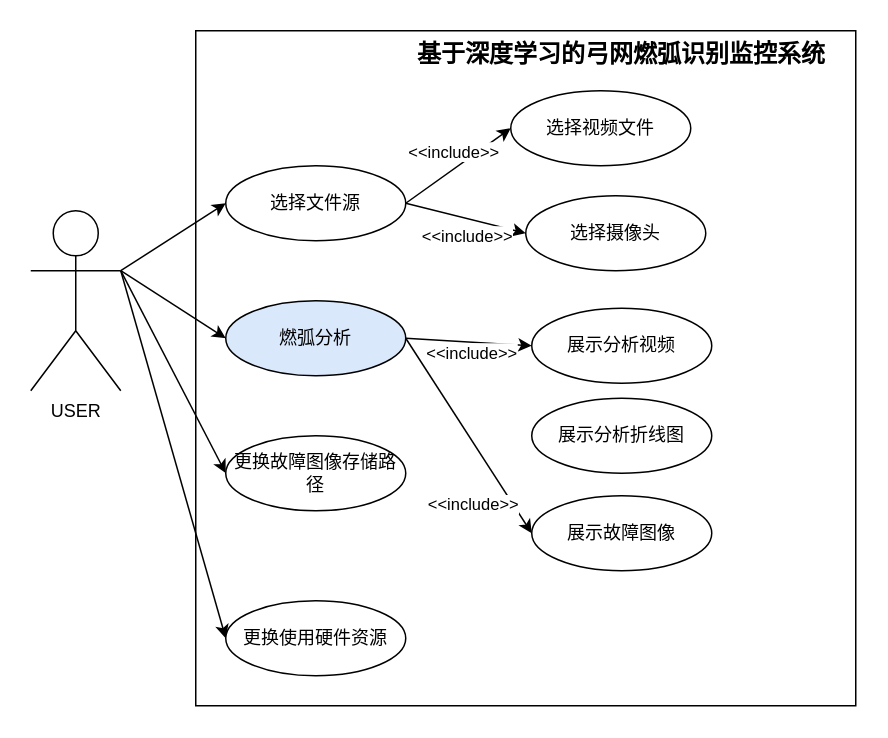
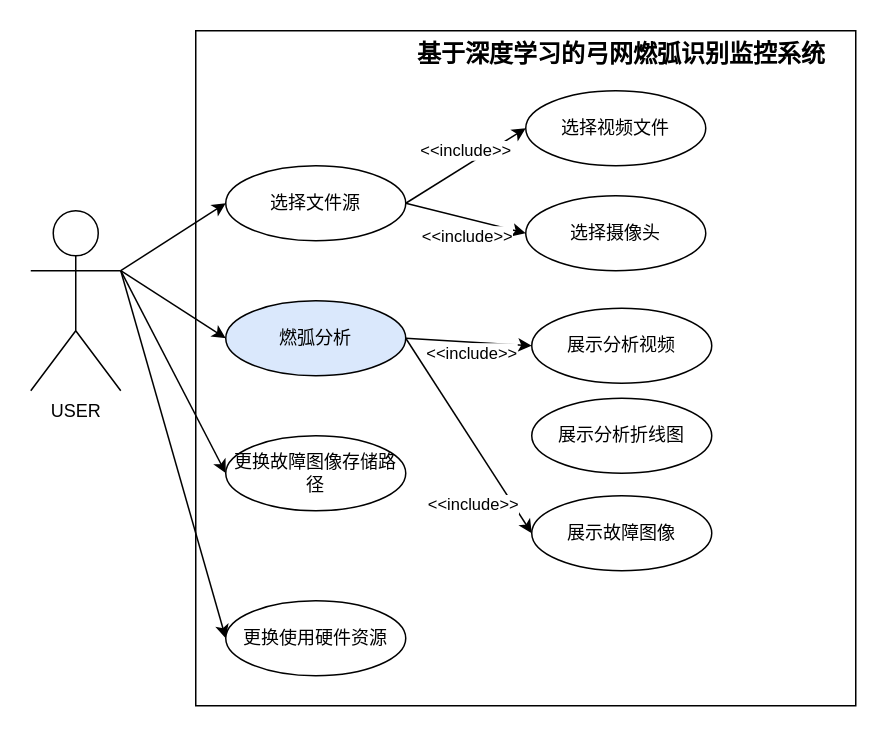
(601, 128) -> (616, 128)
